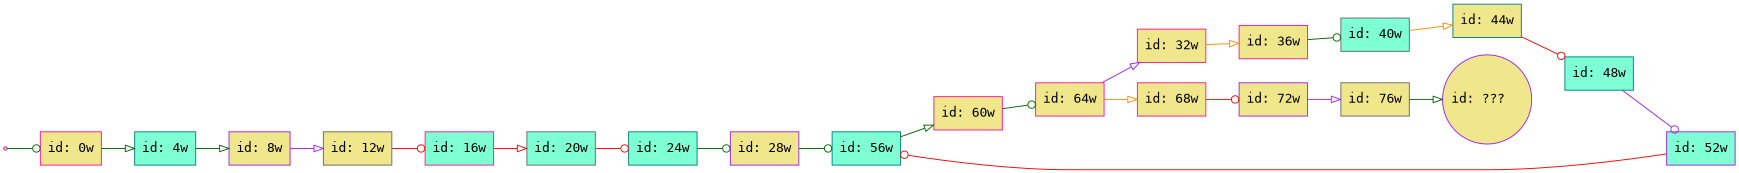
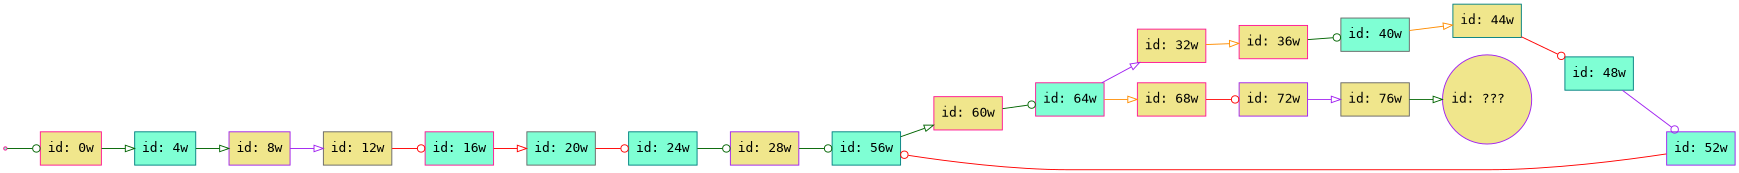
(1070, 99) -> (1070, 99)
